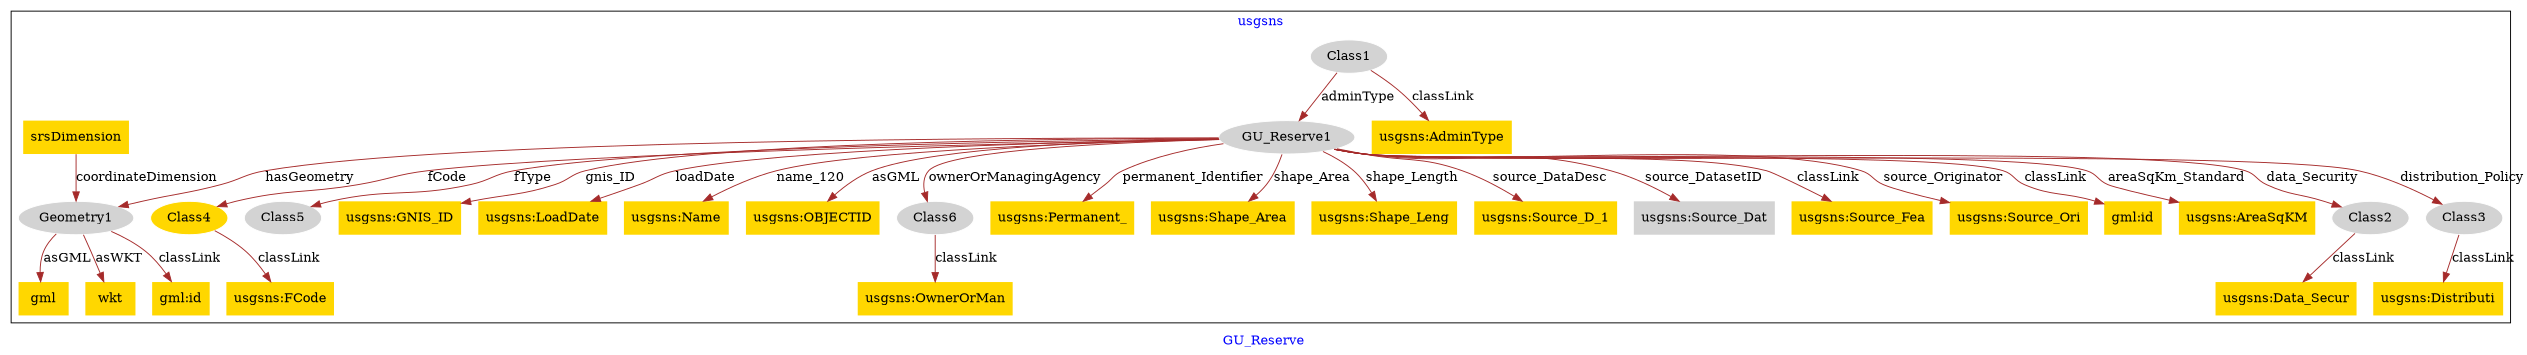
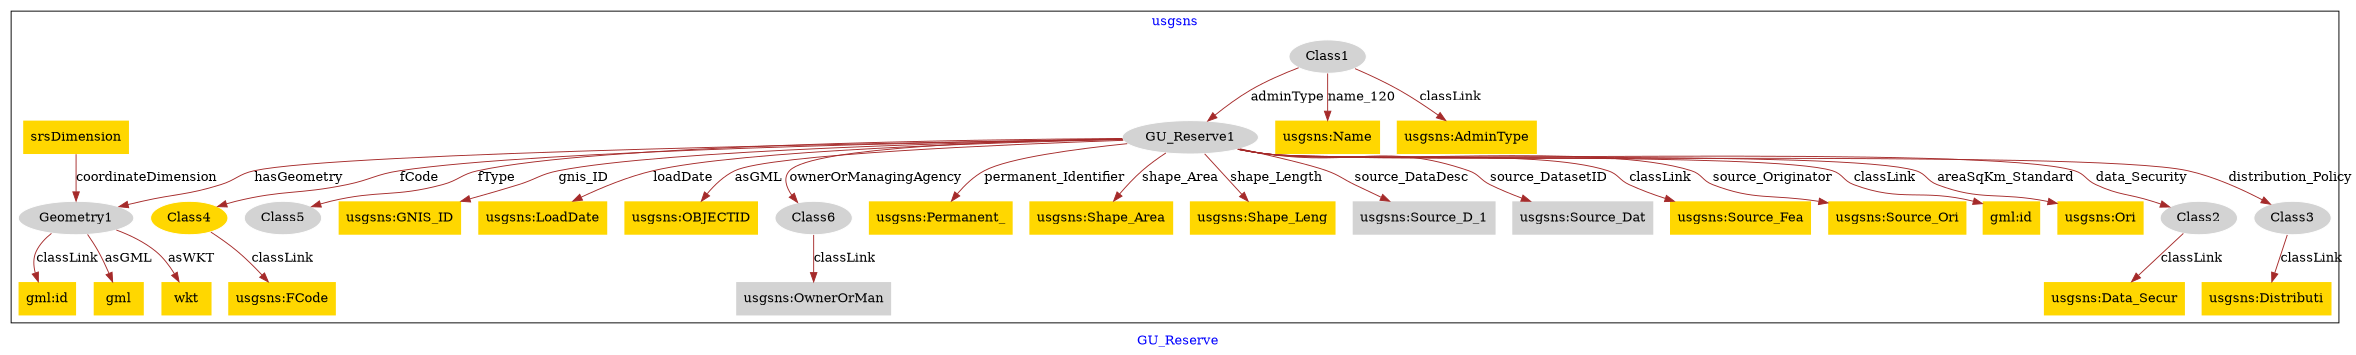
(872, 157) -> (1328, 92)
(1546, 218) -> (1424, 218)
(2247, 218) -> (2100, 218)
(935, 299) -> (814, 299)
